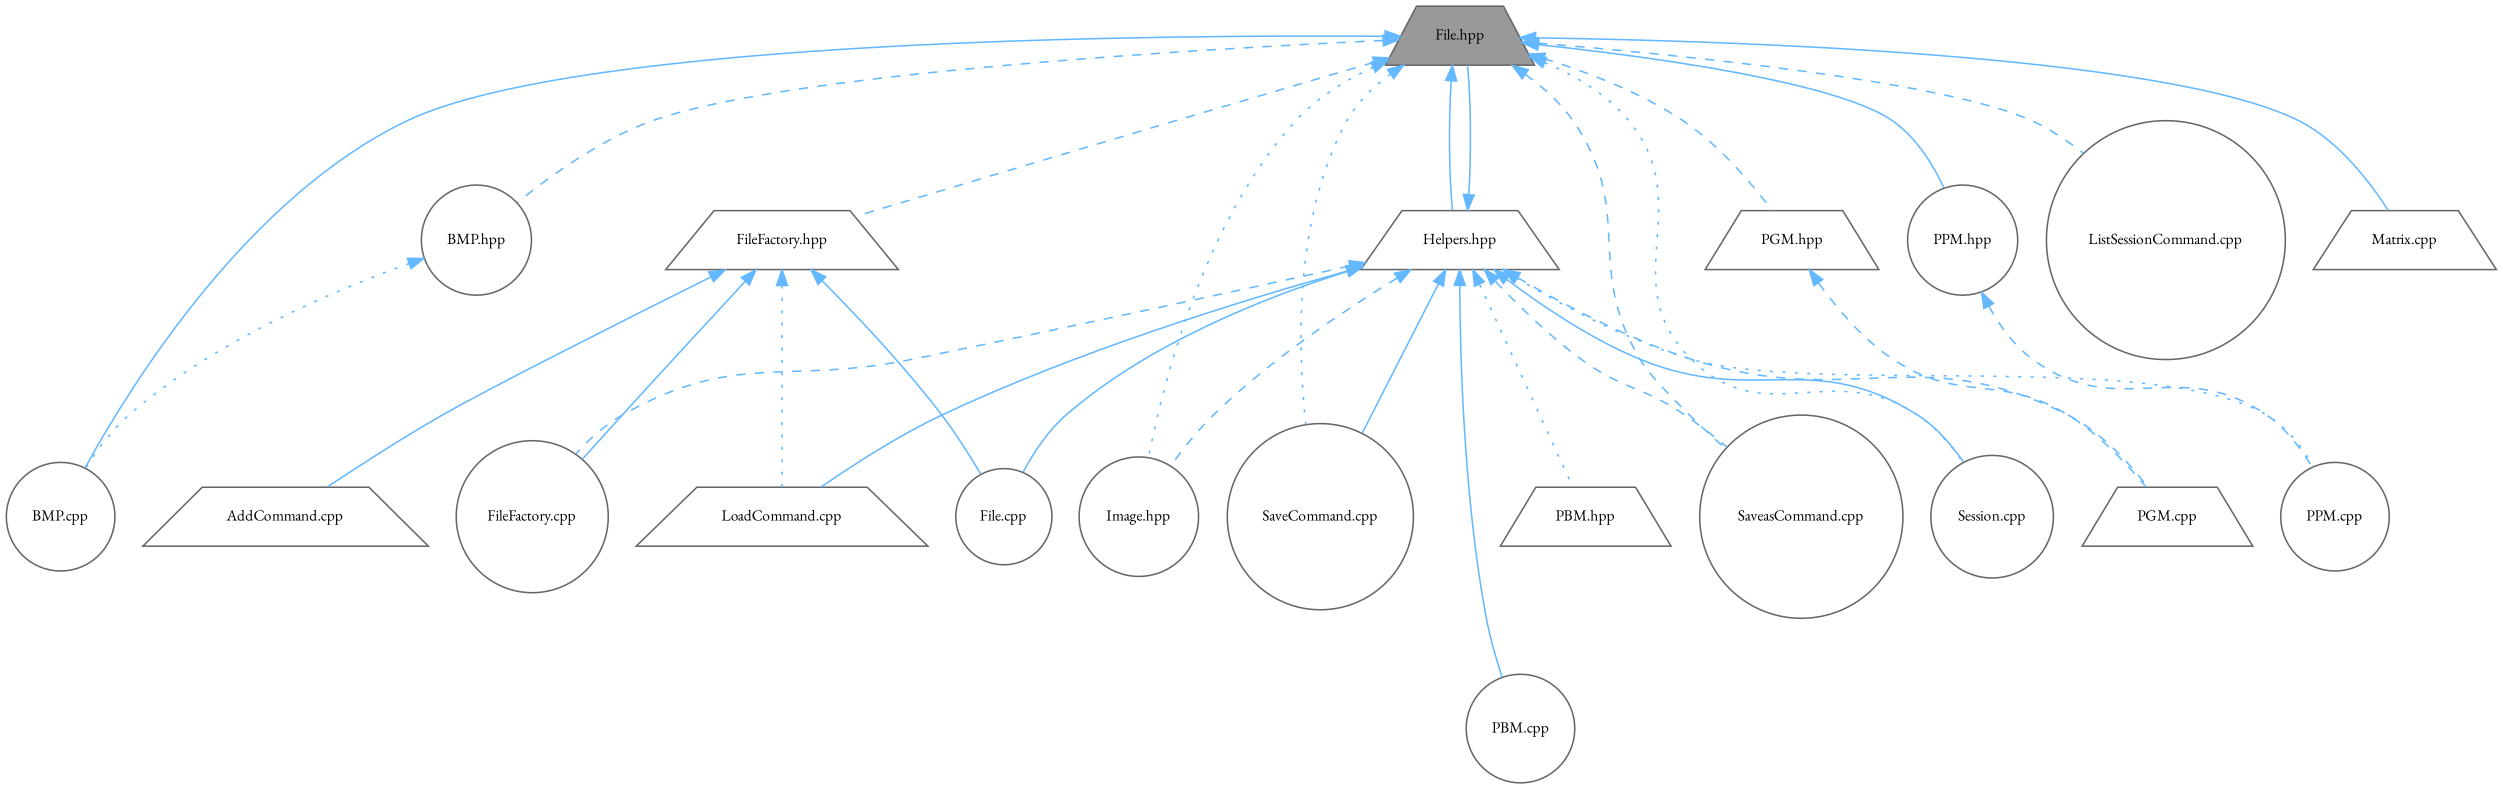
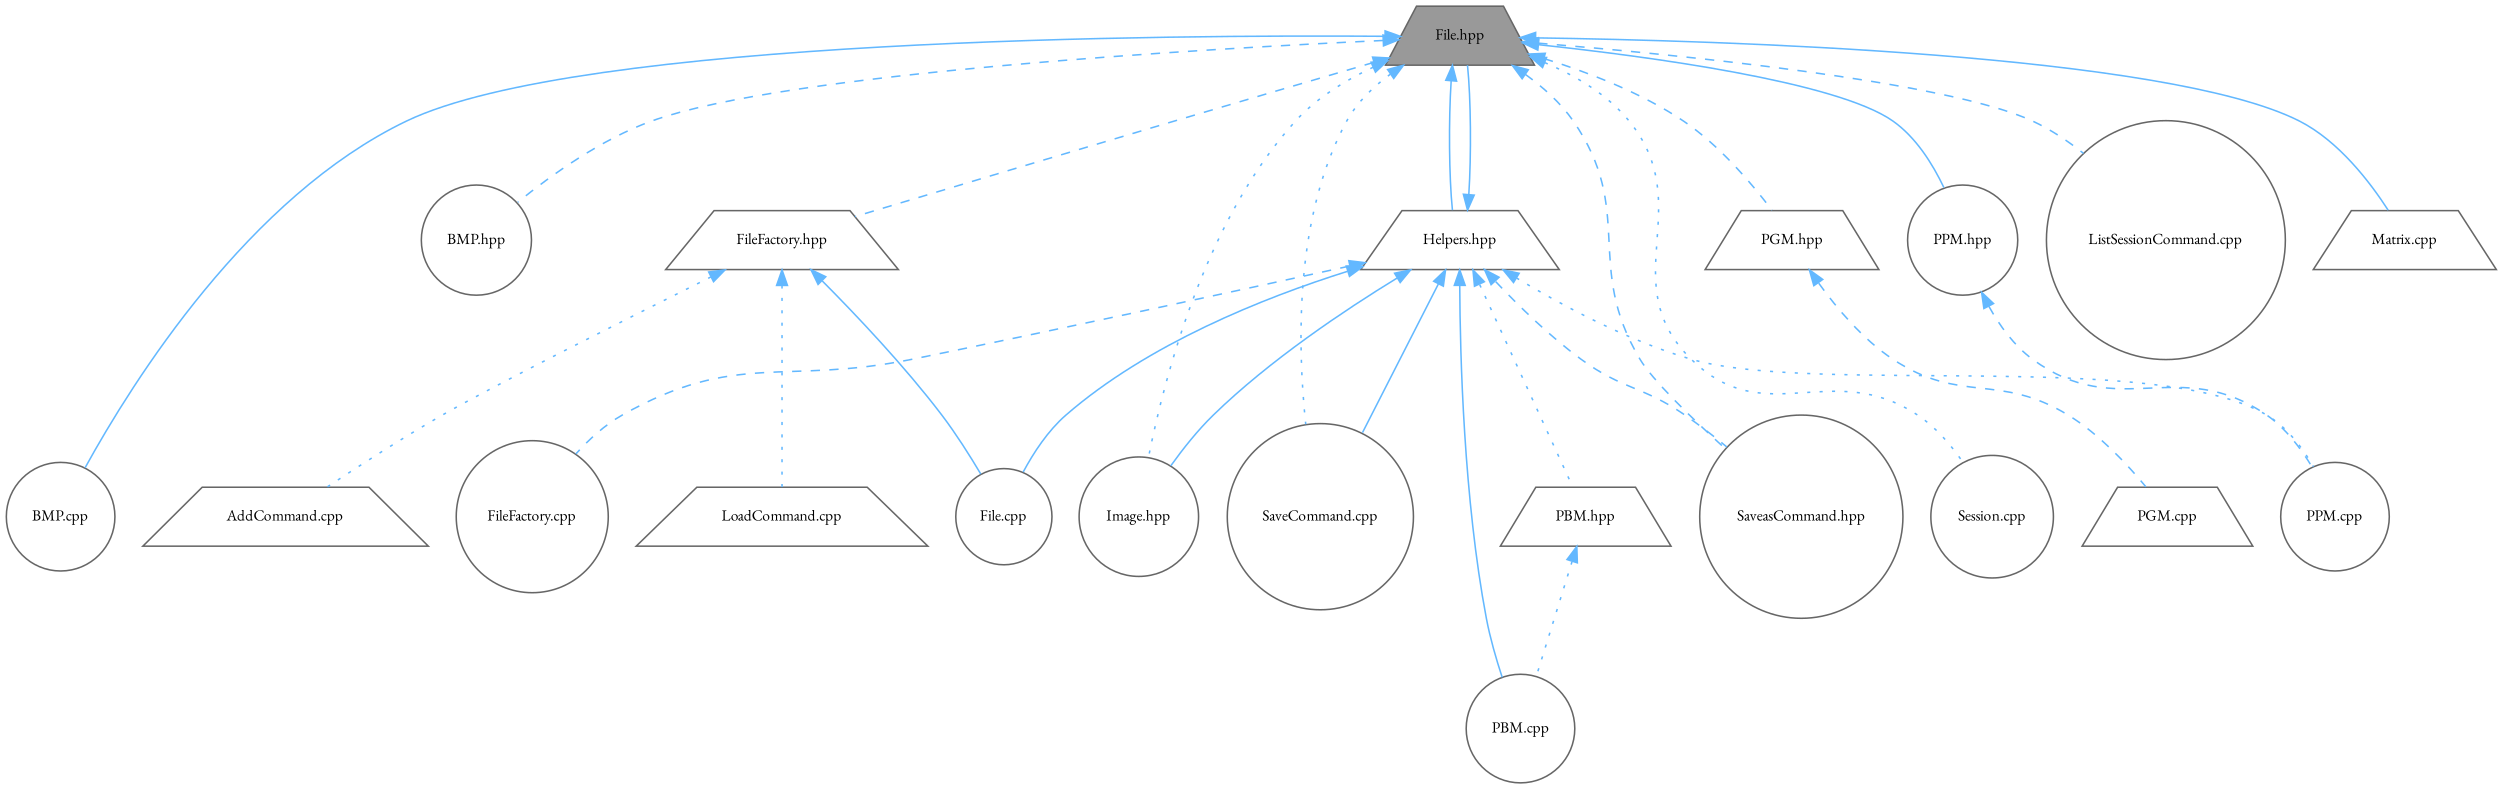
(232, 343) -> none
(1075, 359) -> none
(1275, 362) -> (1275, 362)
(664, 370) -> none
(1686, 373) -> none
(516, 376) -> (516, 376)
(1840, 379) -> none
(1801, 517) -> (1801, 517)
none -> (1554, 619)
